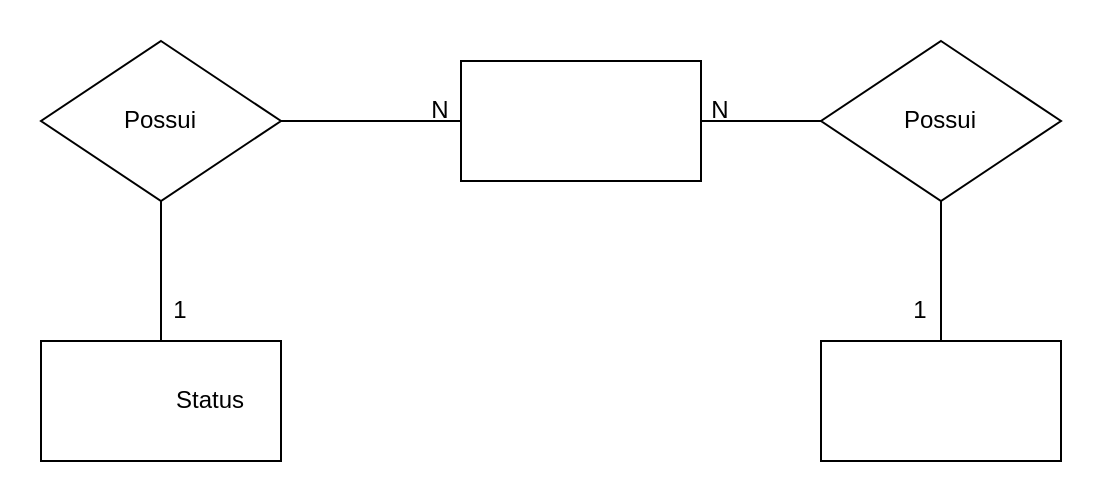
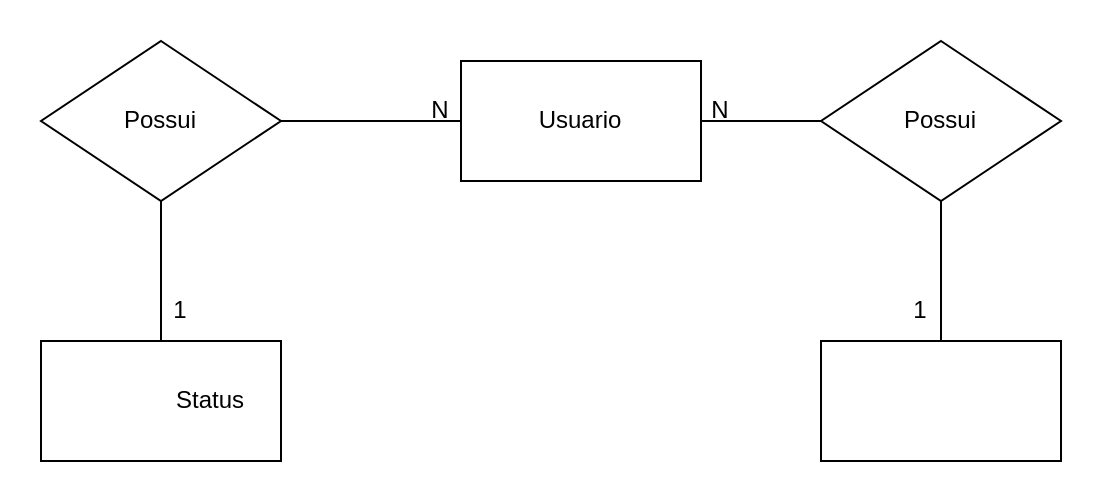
none -> (581, 121)
